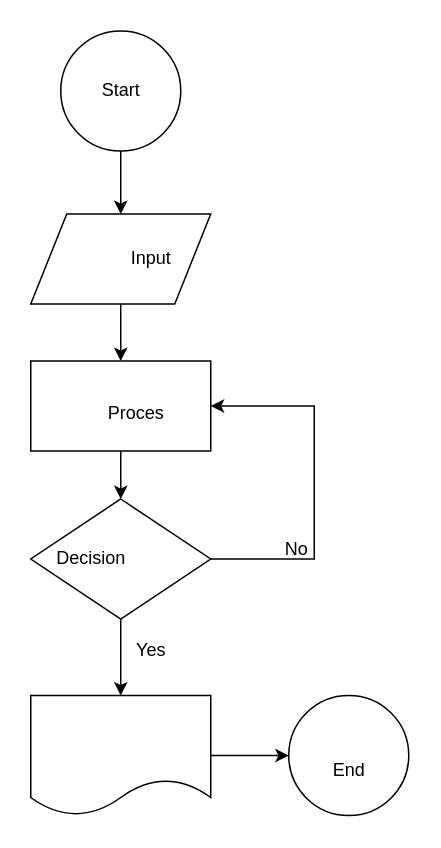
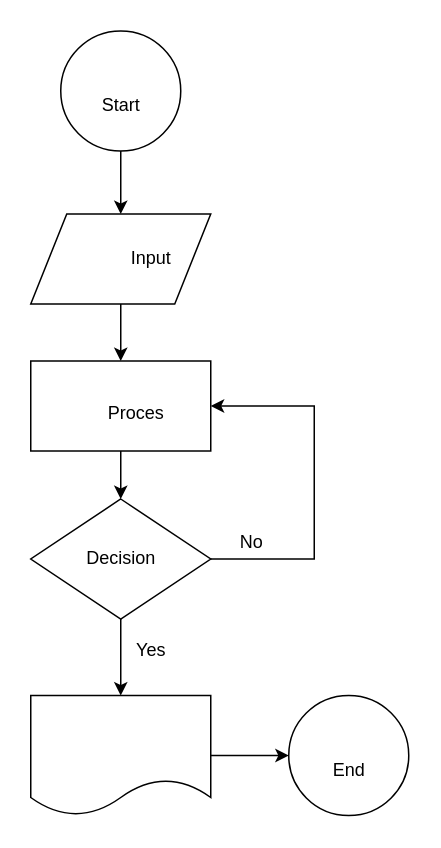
(121, 91) -> (121, 106)
(297, 550) -> (252, 542)
(91, 559) -> (121, 559)
